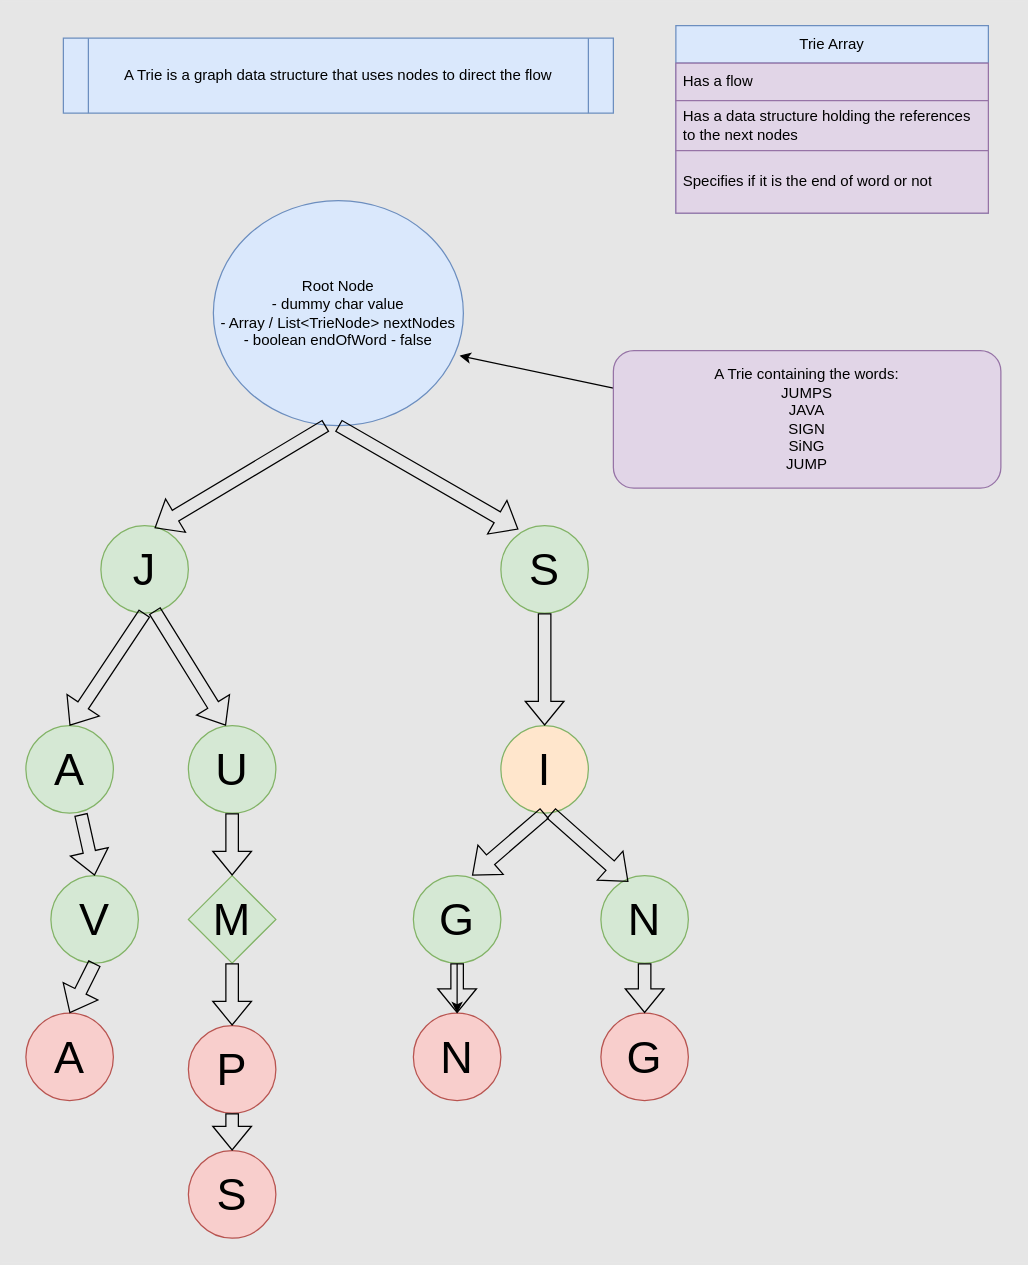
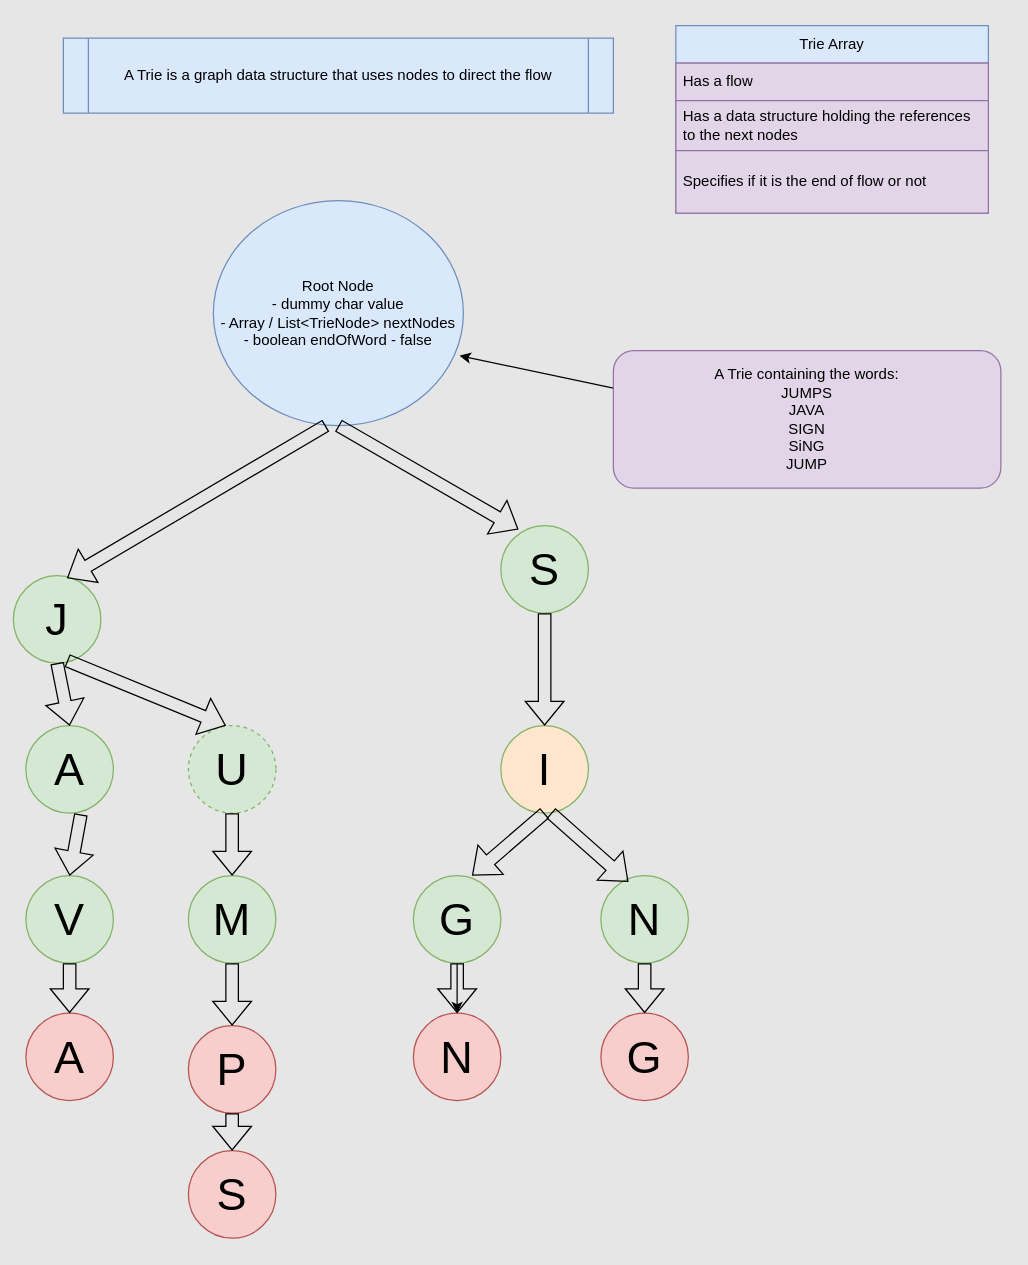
(828, 182) -> (826, 182)
(144, 569) -> (57, 619)
(232, 769) -> (232, 769)
(94, 919) -> (69, 919)
(232, 919) -> (232, 919)
